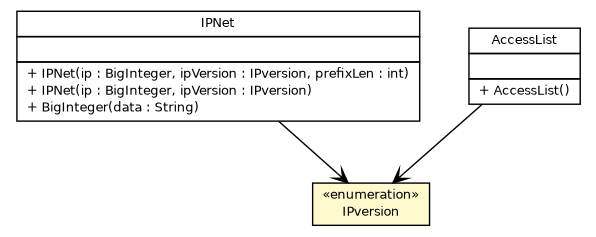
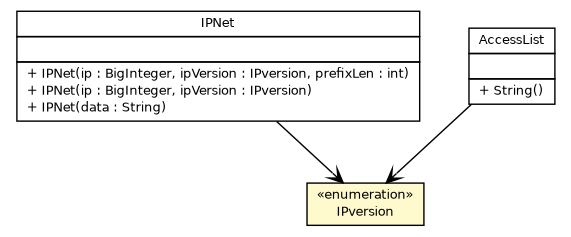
(525, 91) -> (511, 91)
(113, 108) -> (97, 108)
